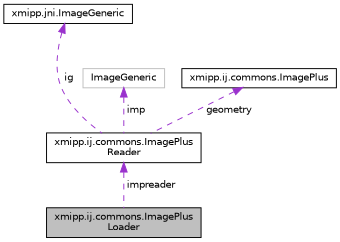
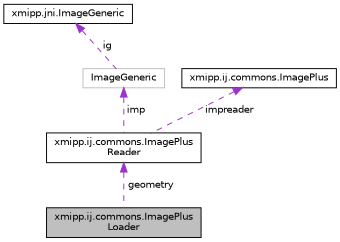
(63, 90) -> (99, 50)
(228, 110) -> (228, 110)
(150, 185) -> (150, 185)
